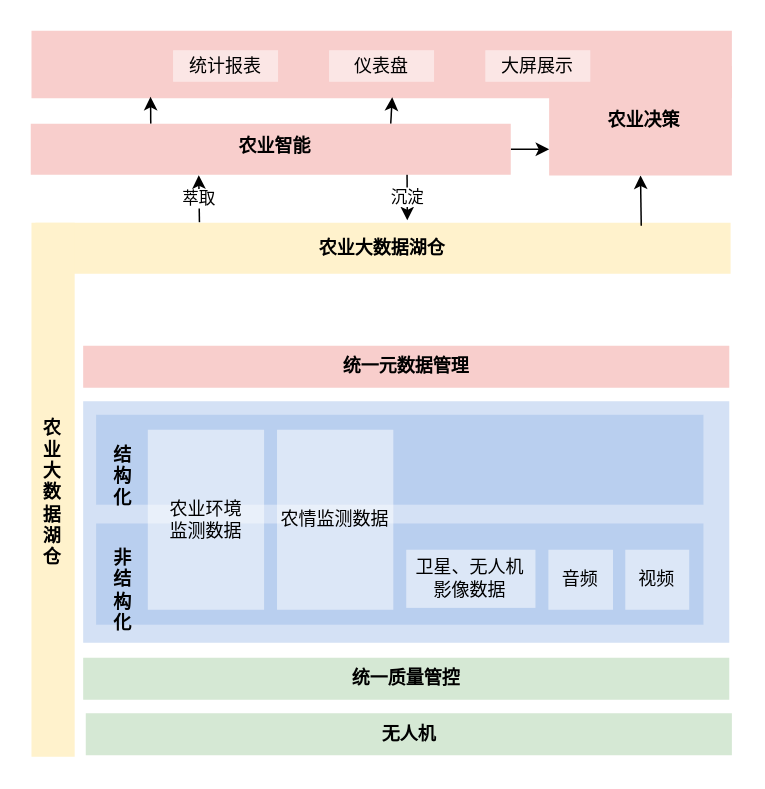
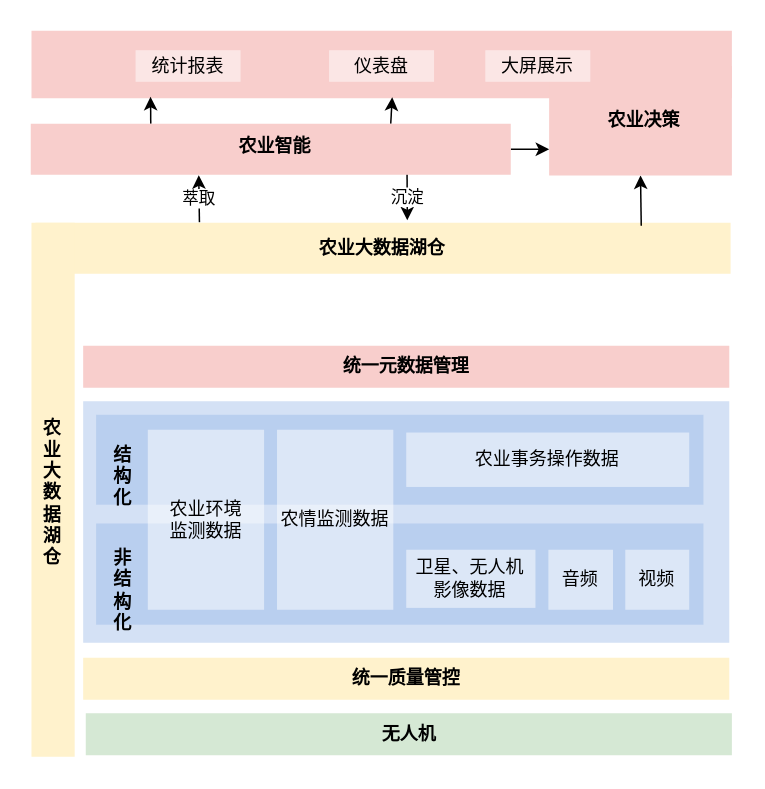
(226, 66) -> (188, 66)
none -> (548, 460)
(406, 679) -> (406, 679)
